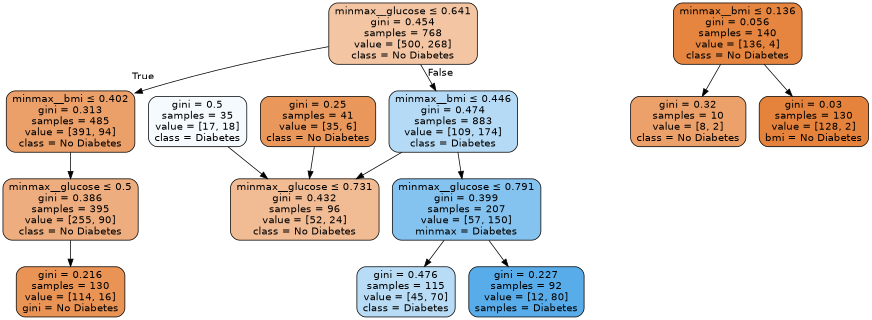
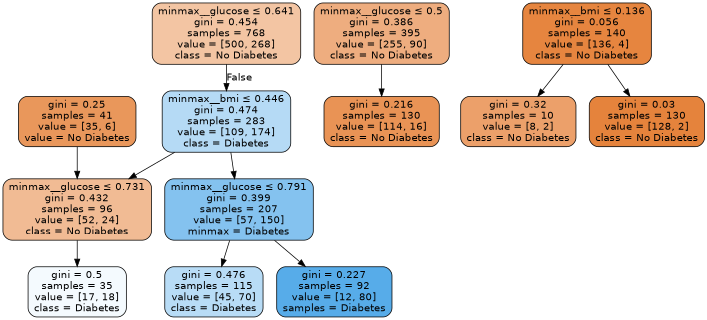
(453, 121) -> (226, 121)
(71, 122) -> none
(318, 138) -> (77, 138)
(814, 138) -> (647, 138)
(245, 160) -> (77, 250)
(71, 308) -> (382, 138)
